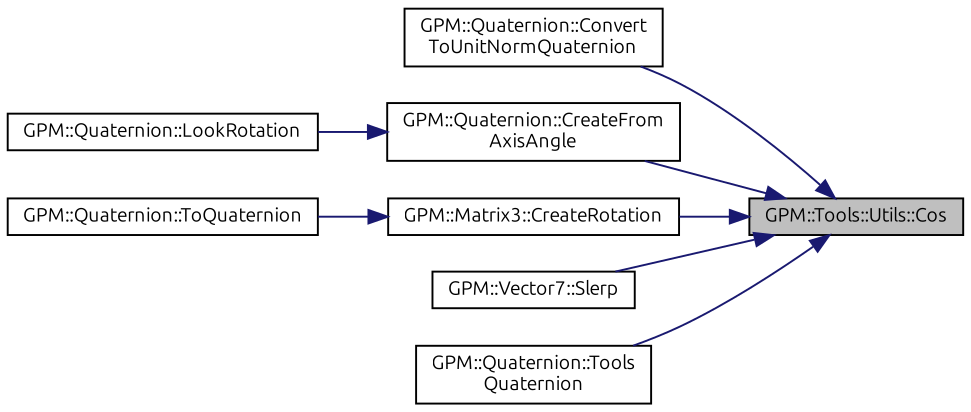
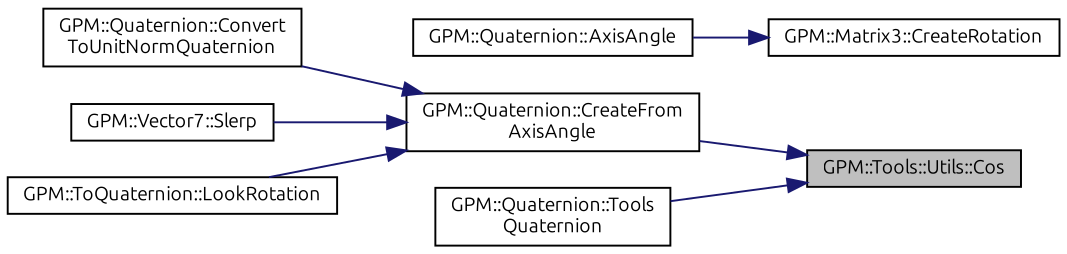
(736, 118) -> (352, 78)
(163, 132) -> (172, 196)
(163, 217) -> (553, 38)
(704, 217) -> none
(685, 256) -> (330, 122)
